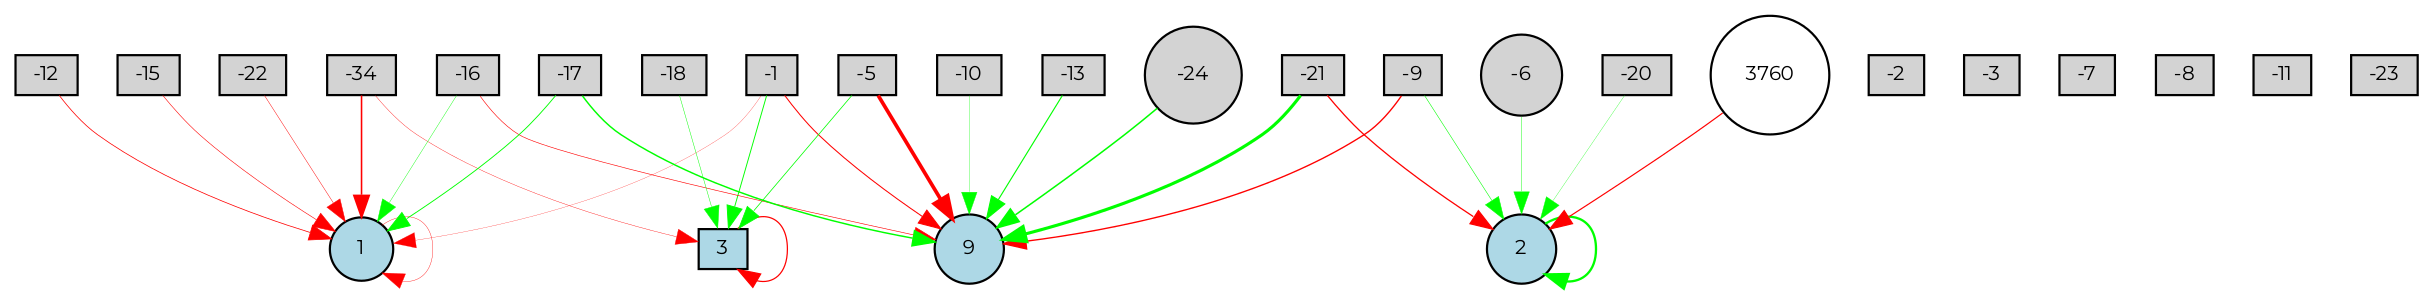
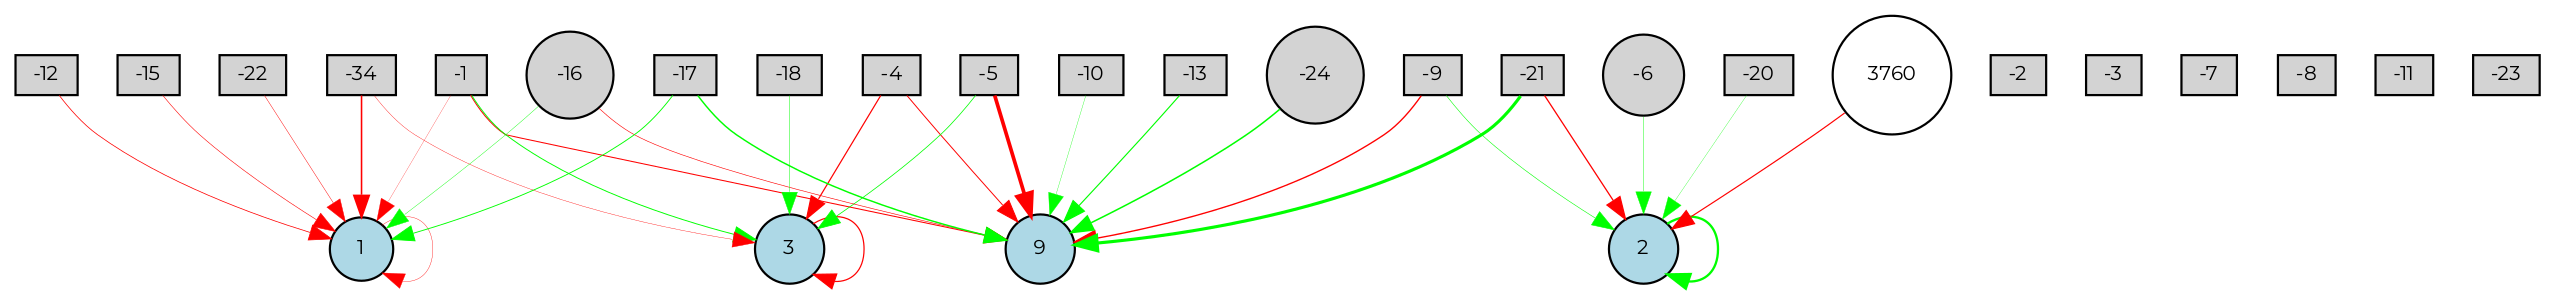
(468, 75) -> (570, 75)
none -> (892, 75)
(723, 249) -> (790, 249)
